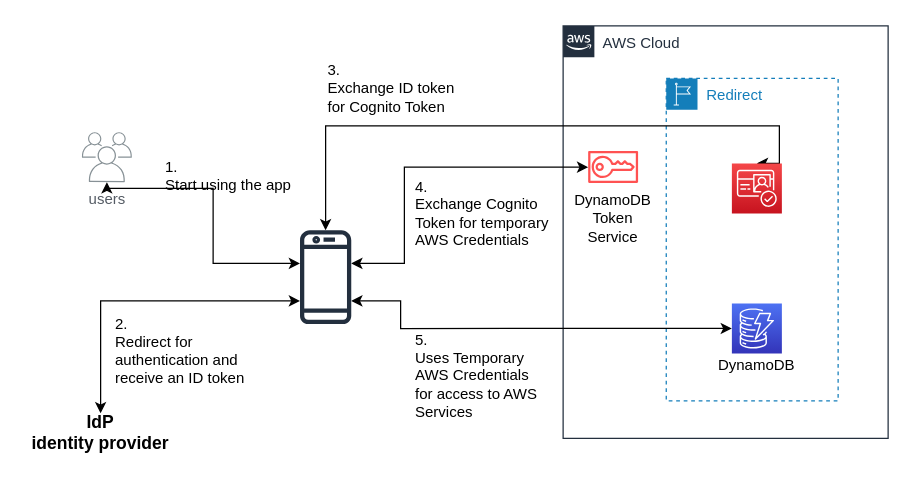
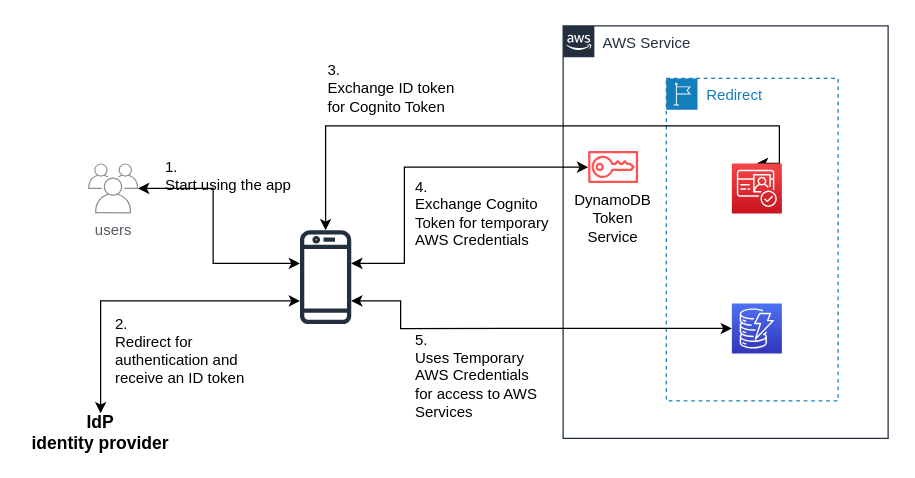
(637, 43) -> (645, 43)
(107, 157) -> (113, 188)
(757, 366) -> none
